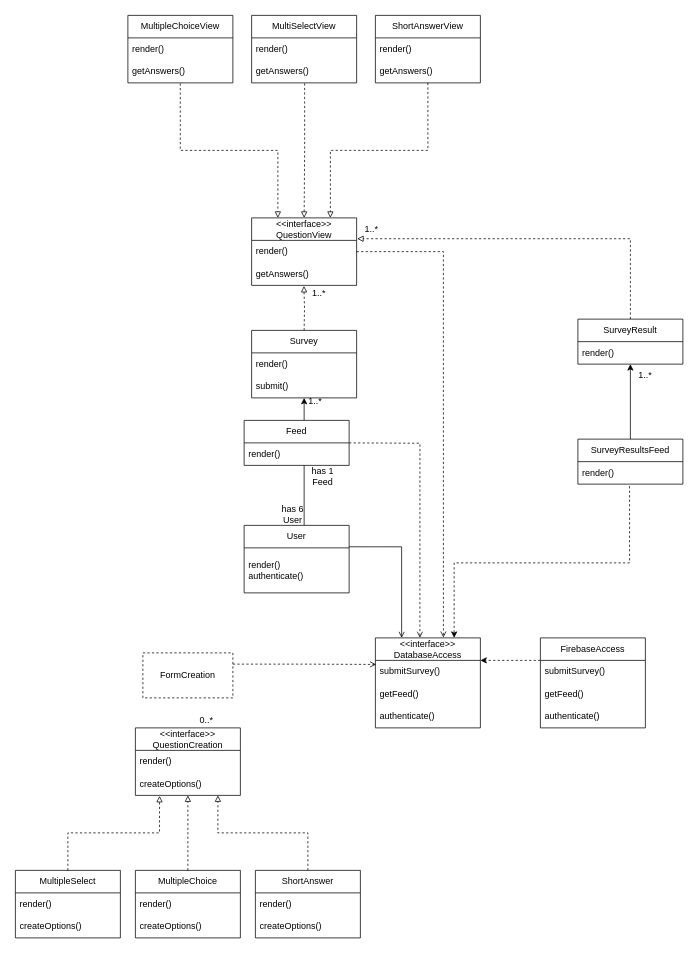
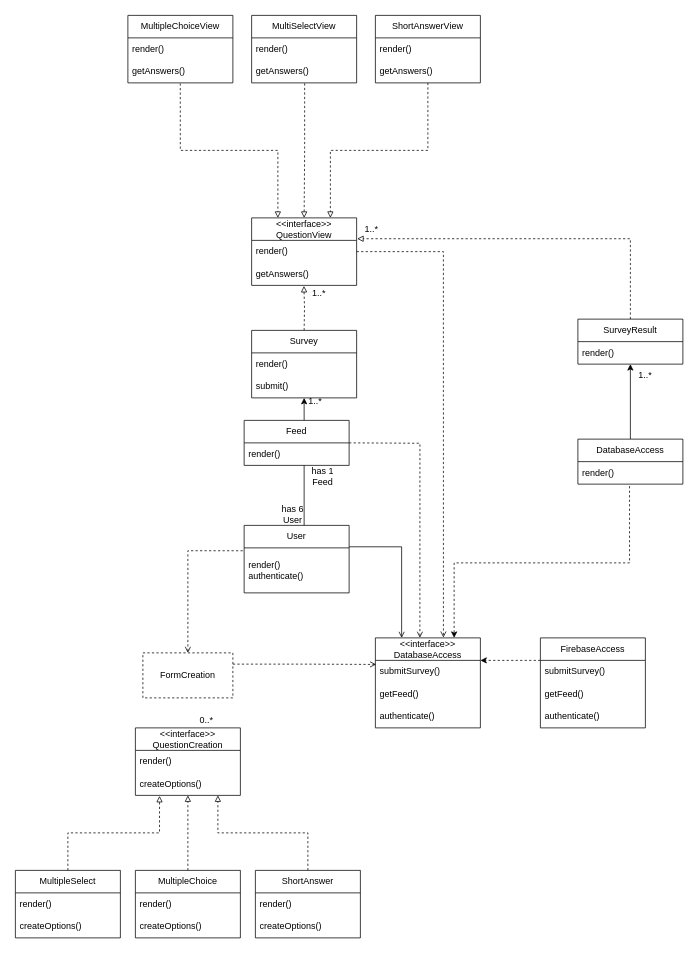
(630, 450) -> (630, 450)
none -> (188, 574)
